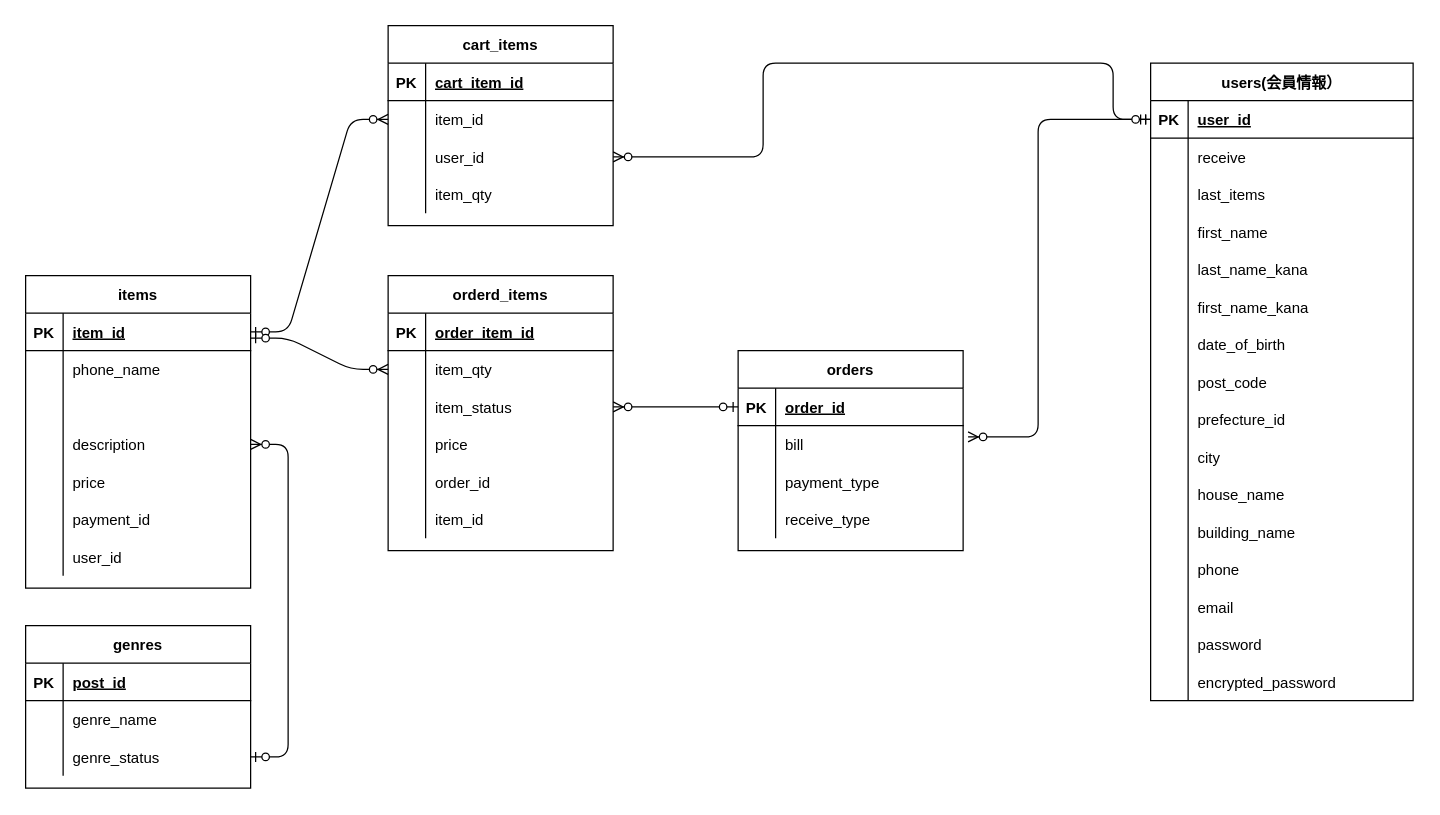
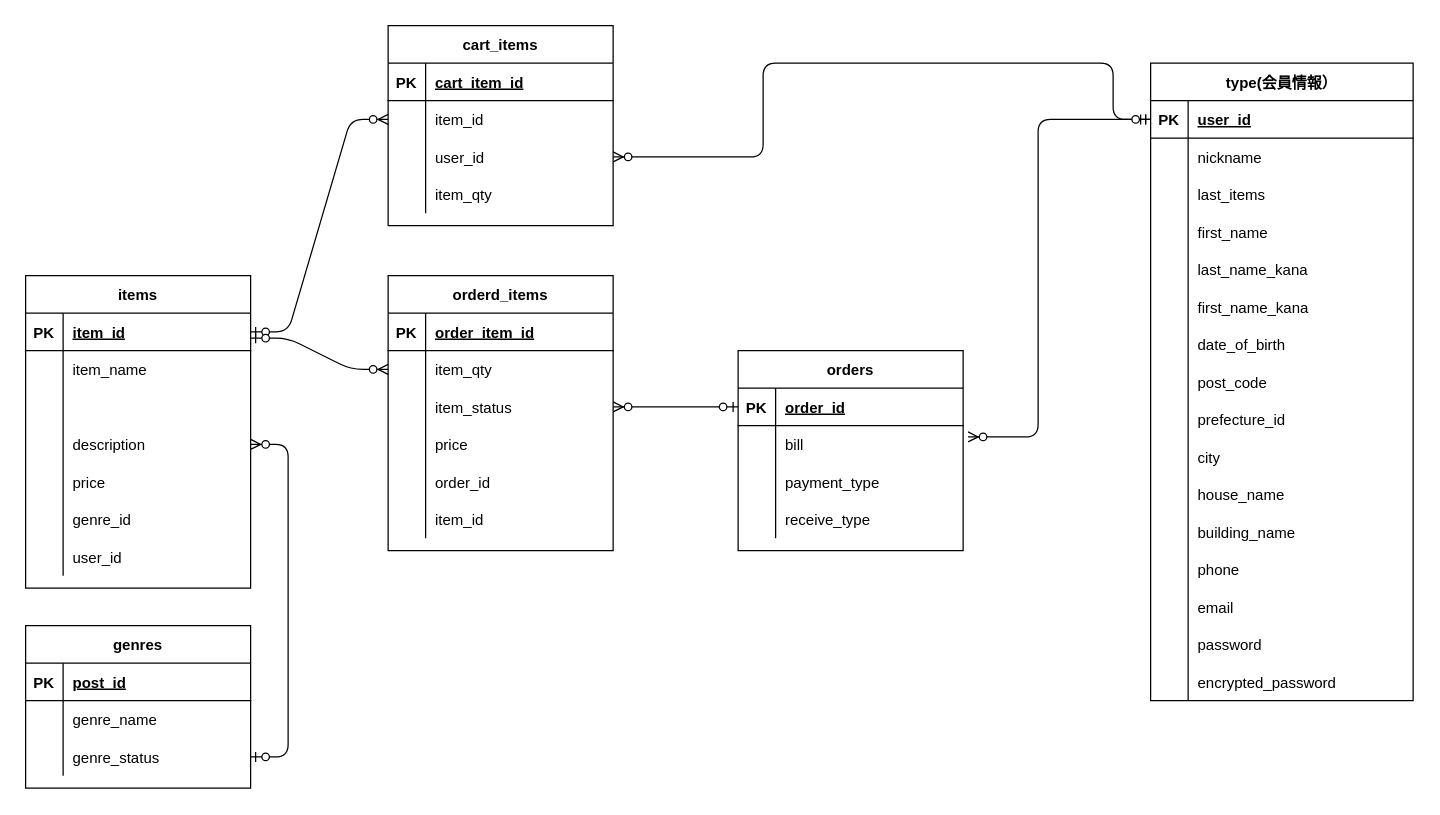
(1281, 83) -> (1281, 83)
(1225, 158) -> (1229, 158)
(115, 370) -> (108, 370)
(113, 520) -> (104, 520)
